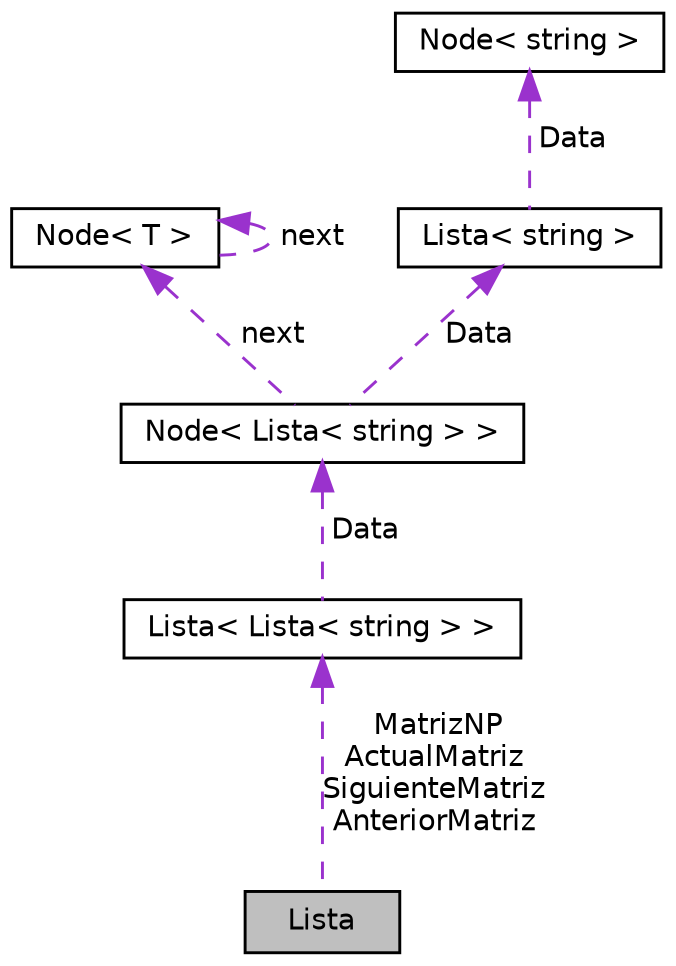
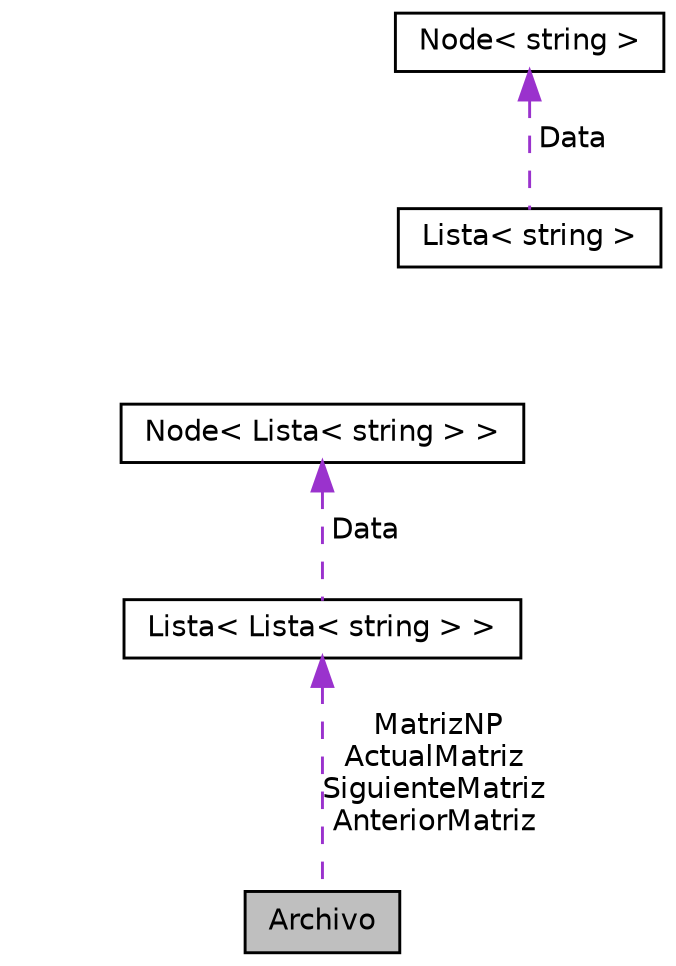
(115, 238) -> none
(415, 346) -> none
(322, 922) -> (322, 922)
